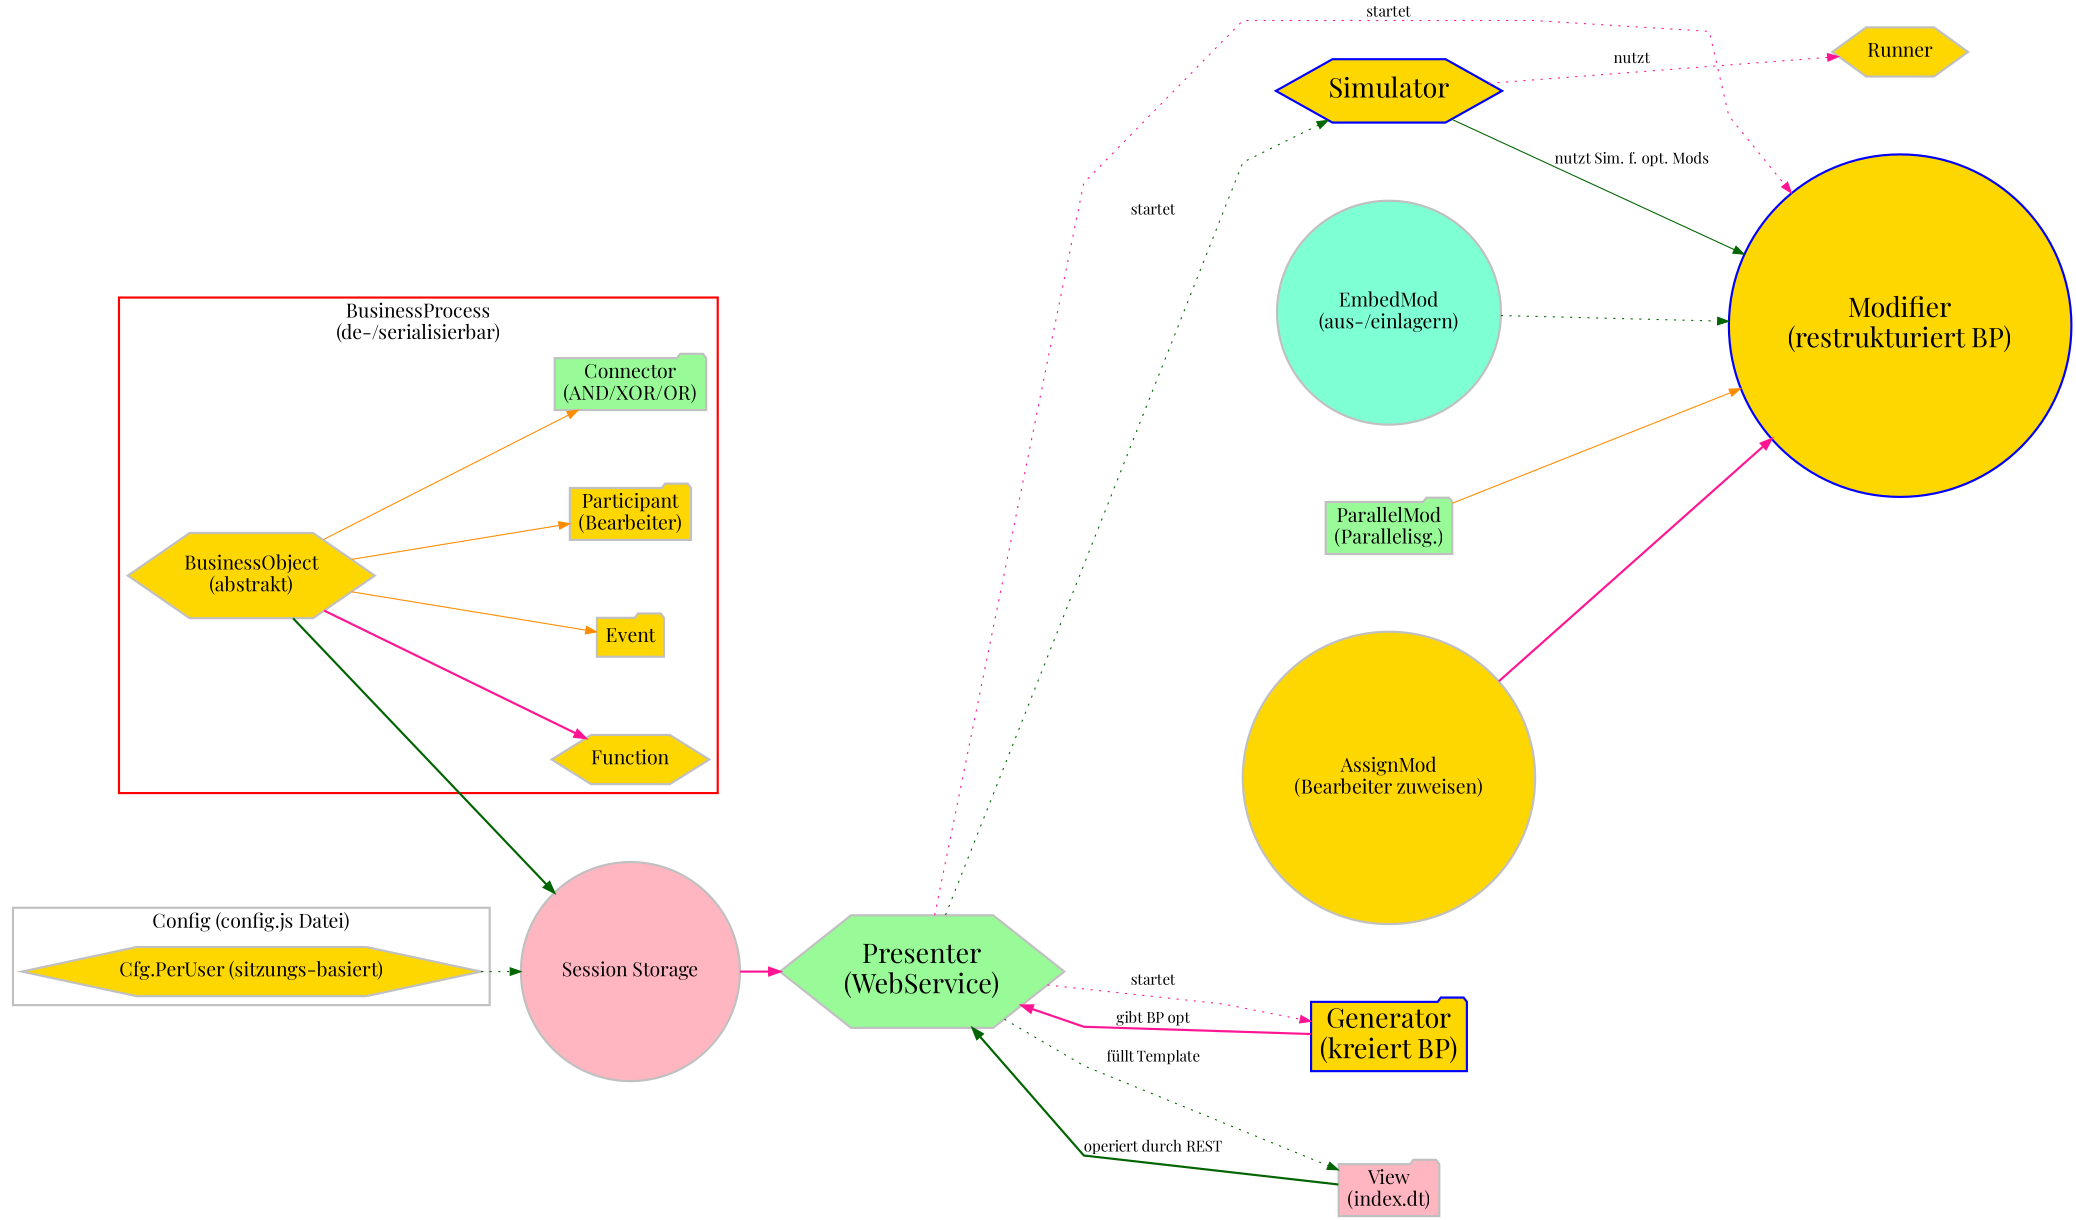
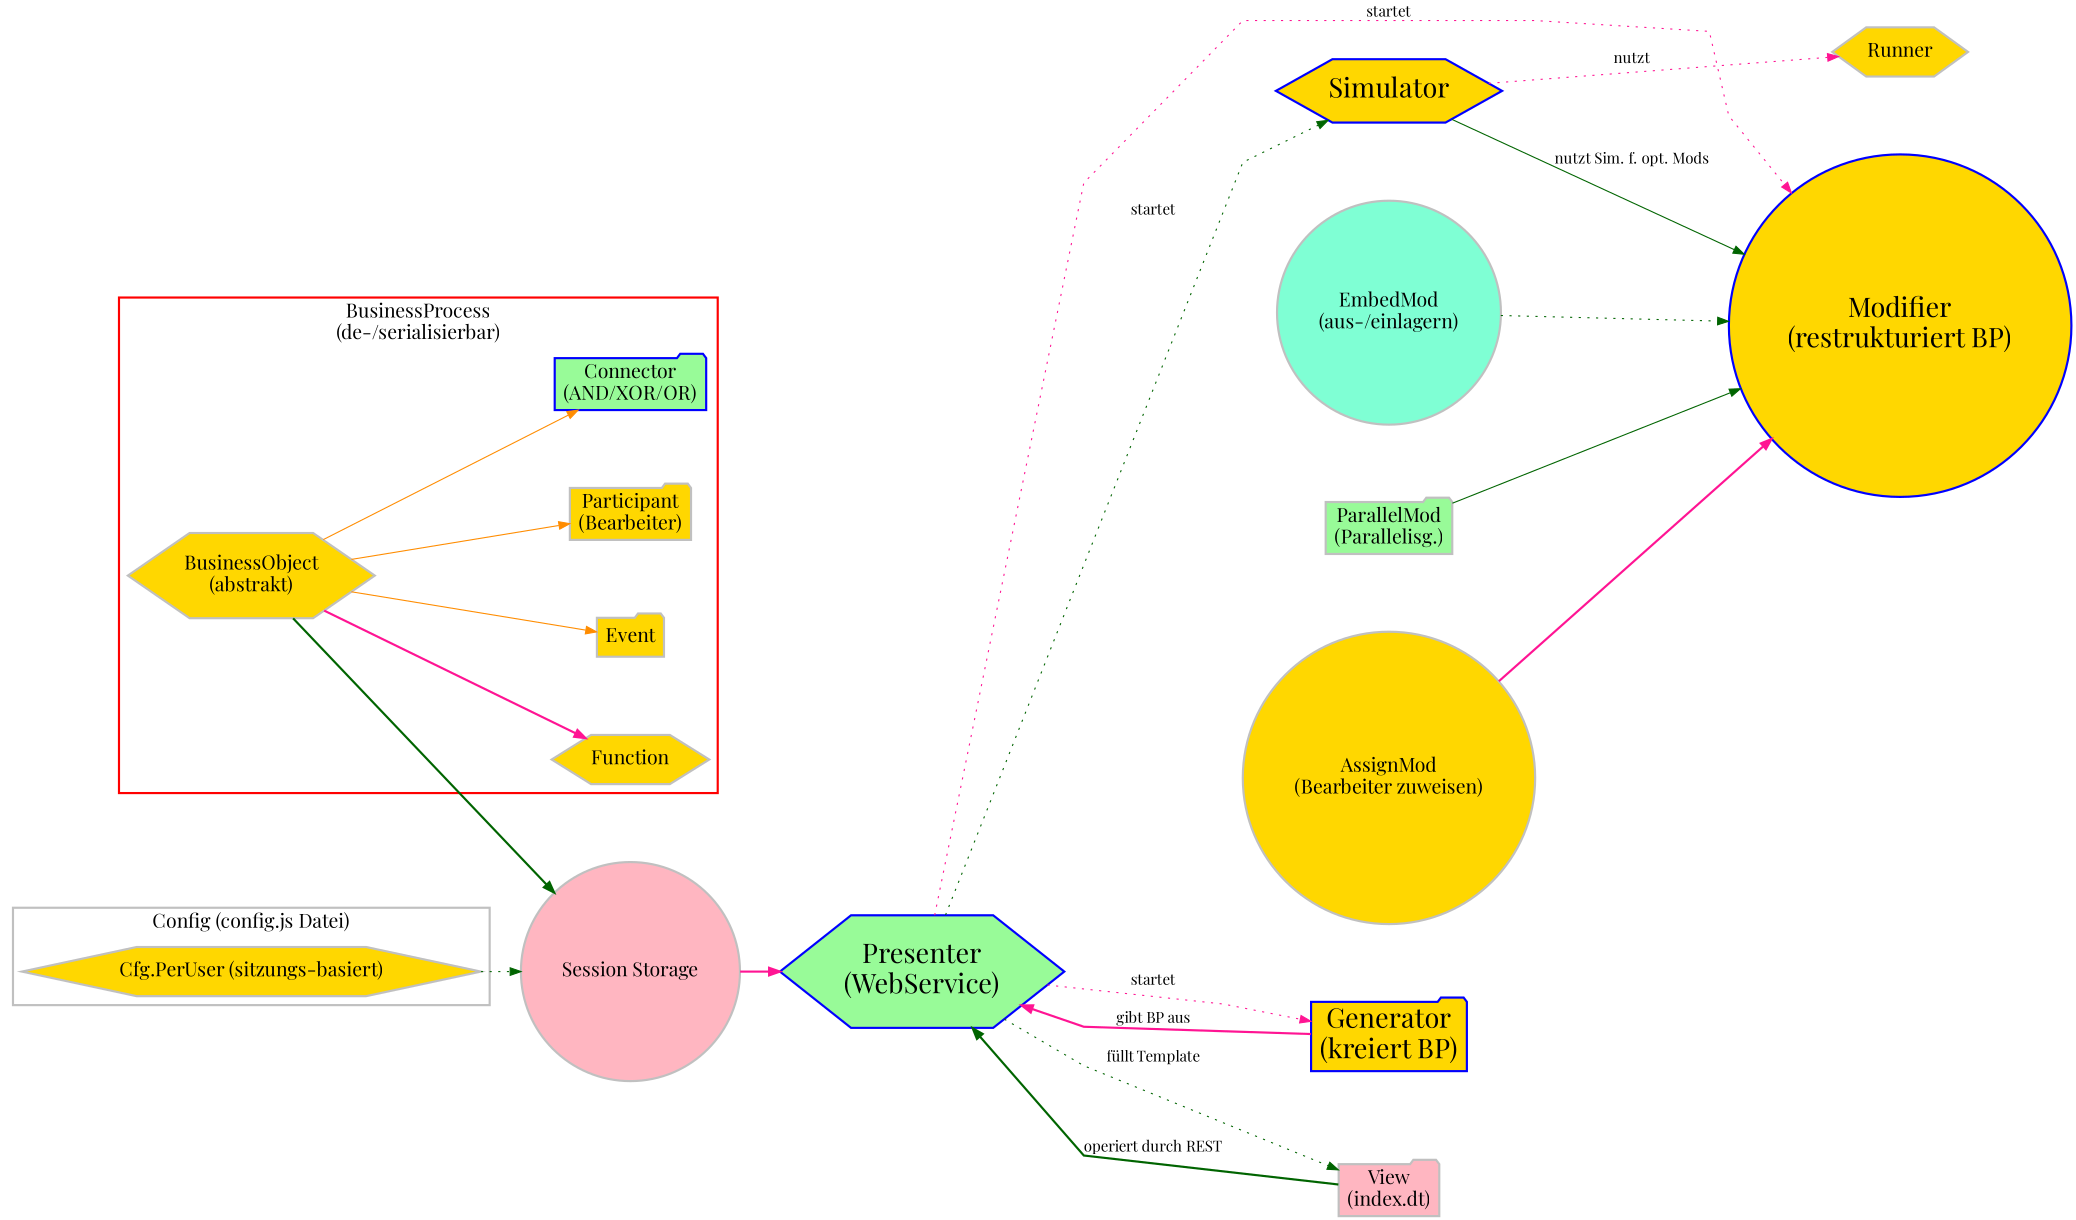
(630, 384) -> (630, 384)
(1591, 448) -> (1591, 448)
(922, 972) -> (922, 972)
(1154, 1019) -> (1154, 1019)
